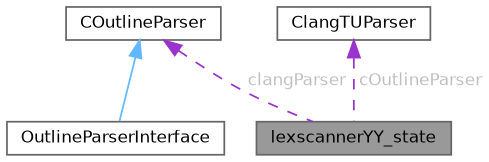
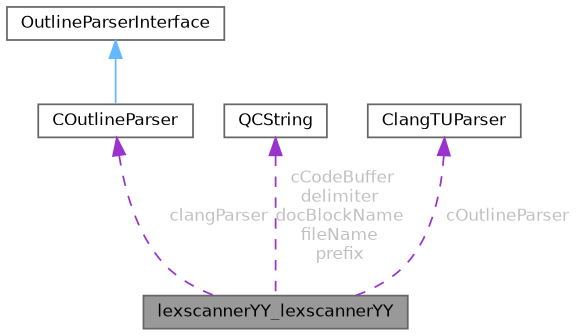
(127, 89) -> (116, 81)
none -> (276, 121)
(354, 138) -> (276, 312)
